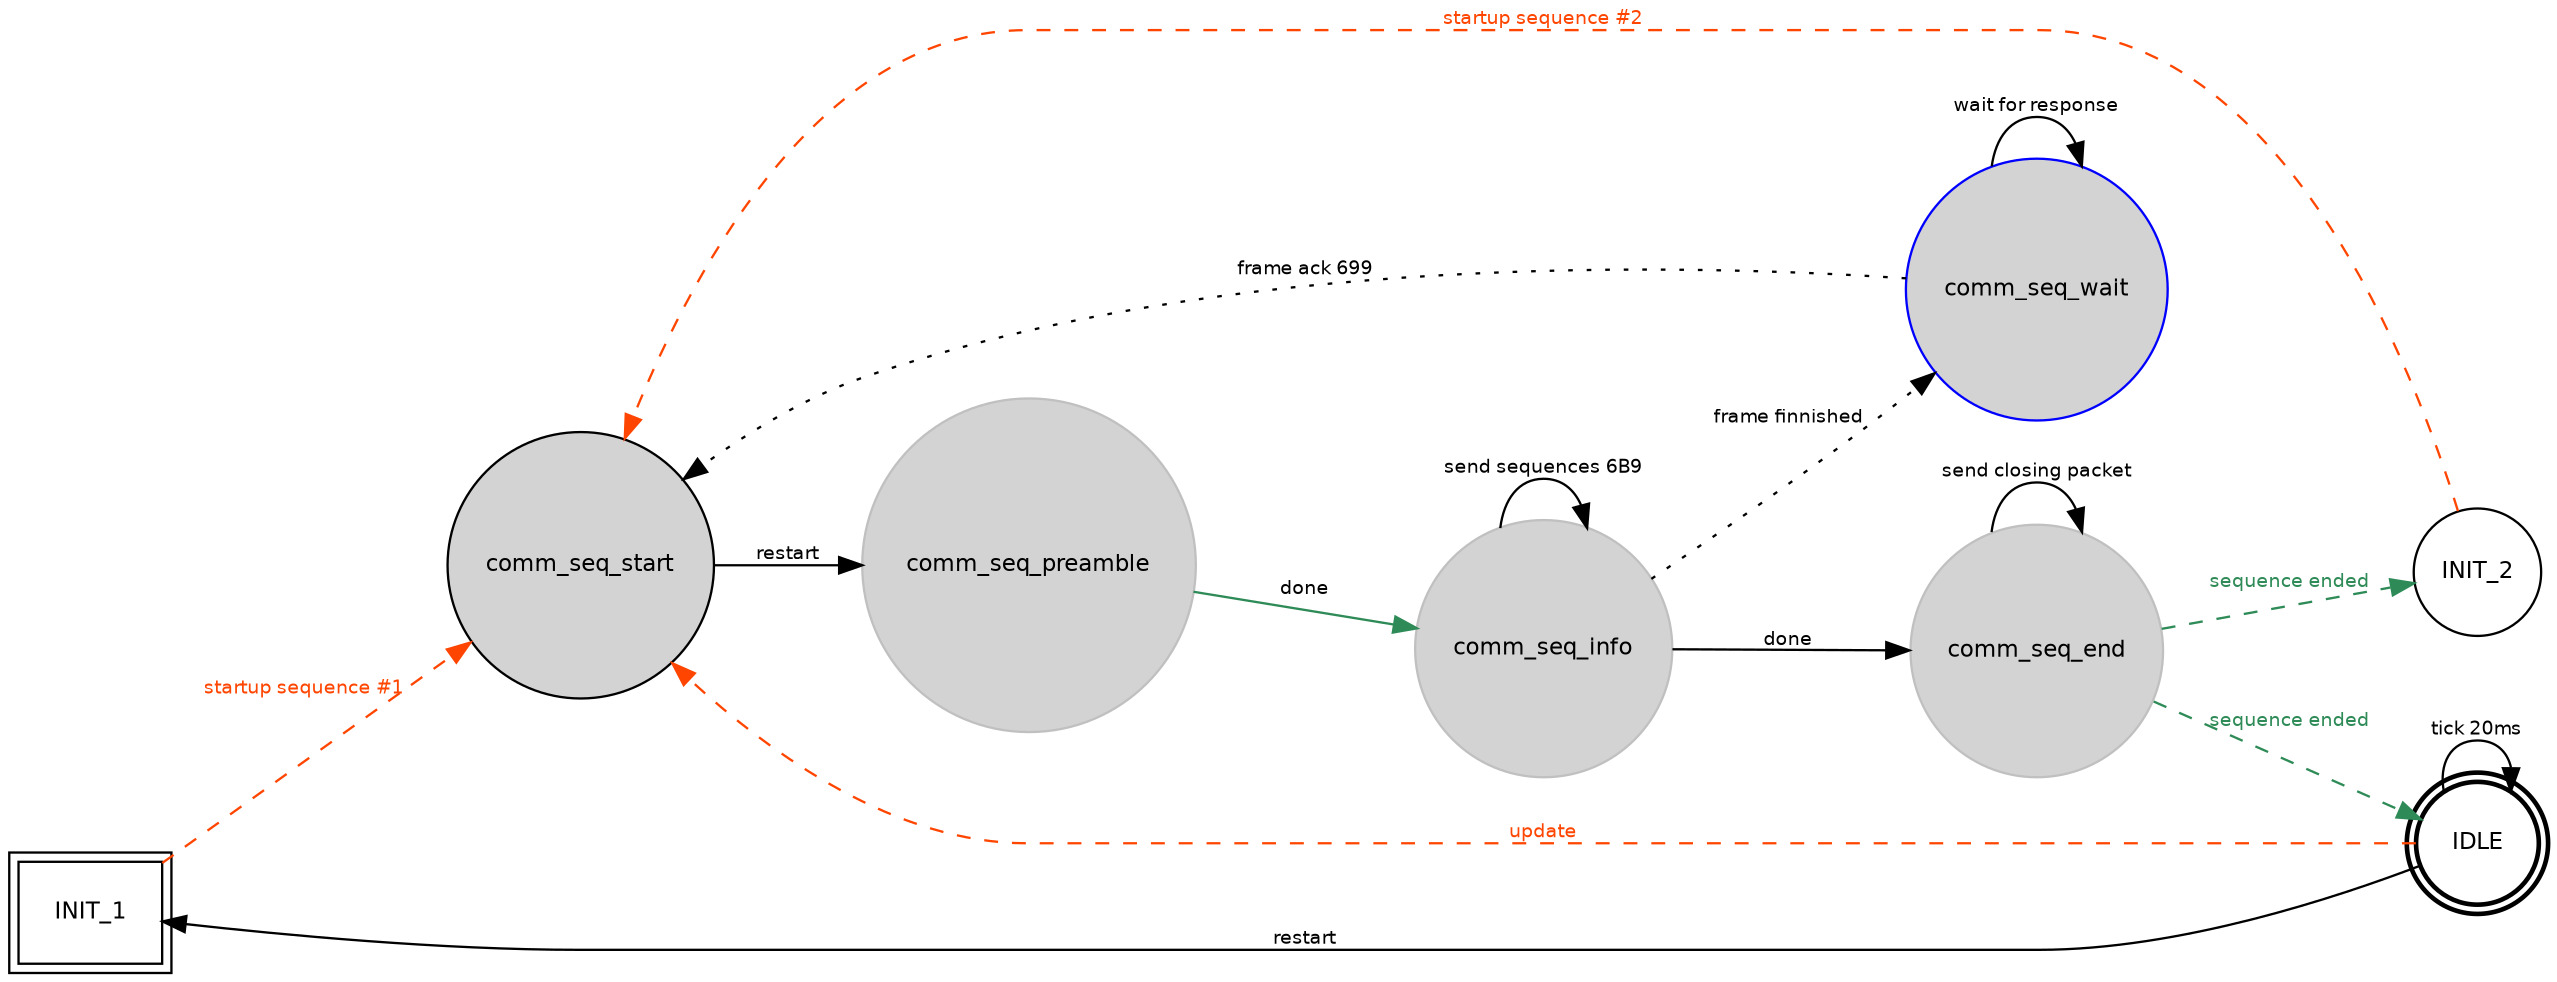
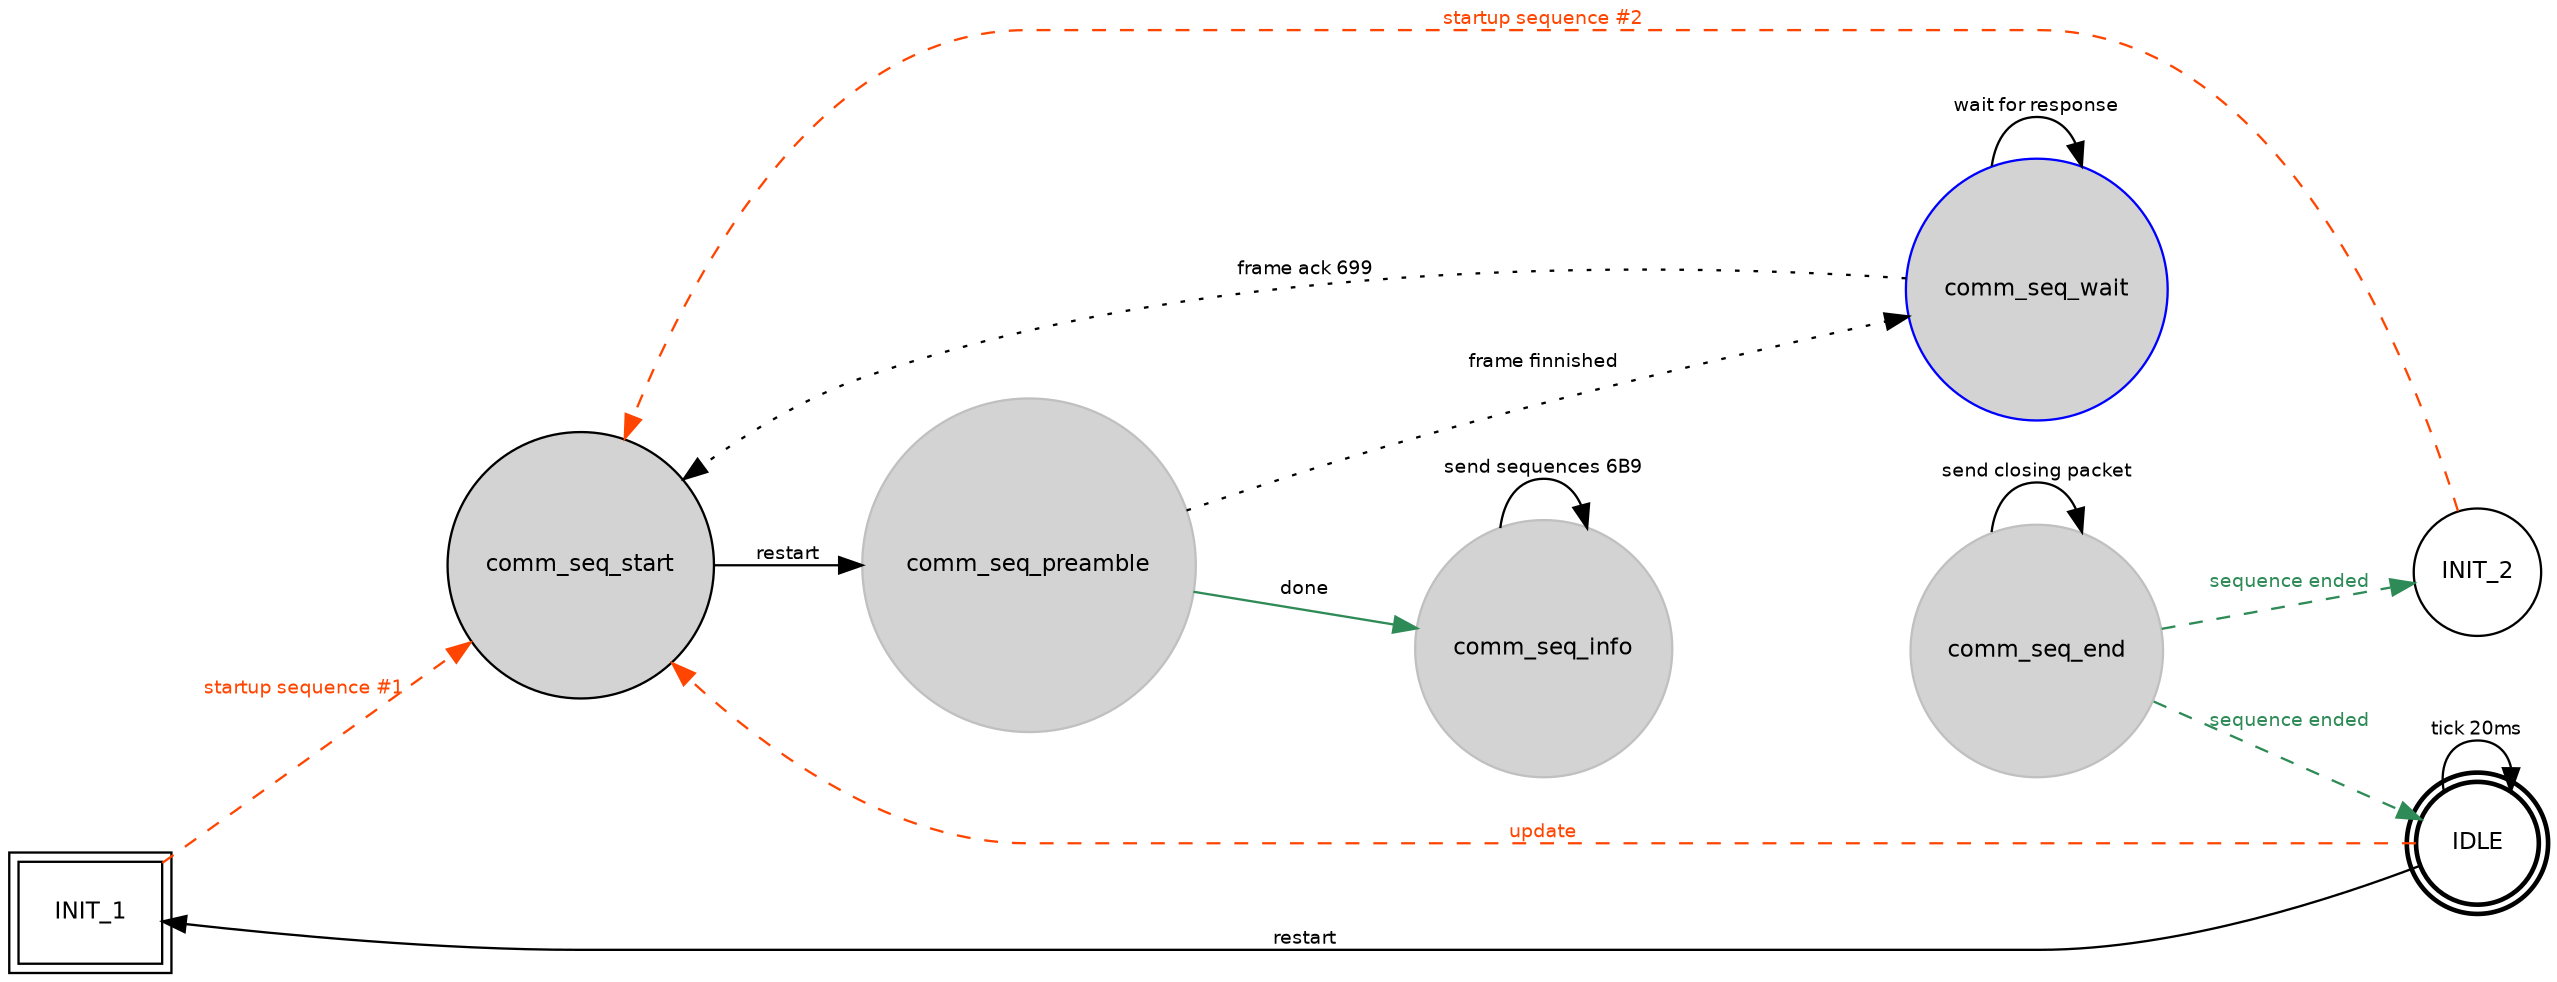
(1786, 486) -> (1533, 406)
(1779, 650) -> none
